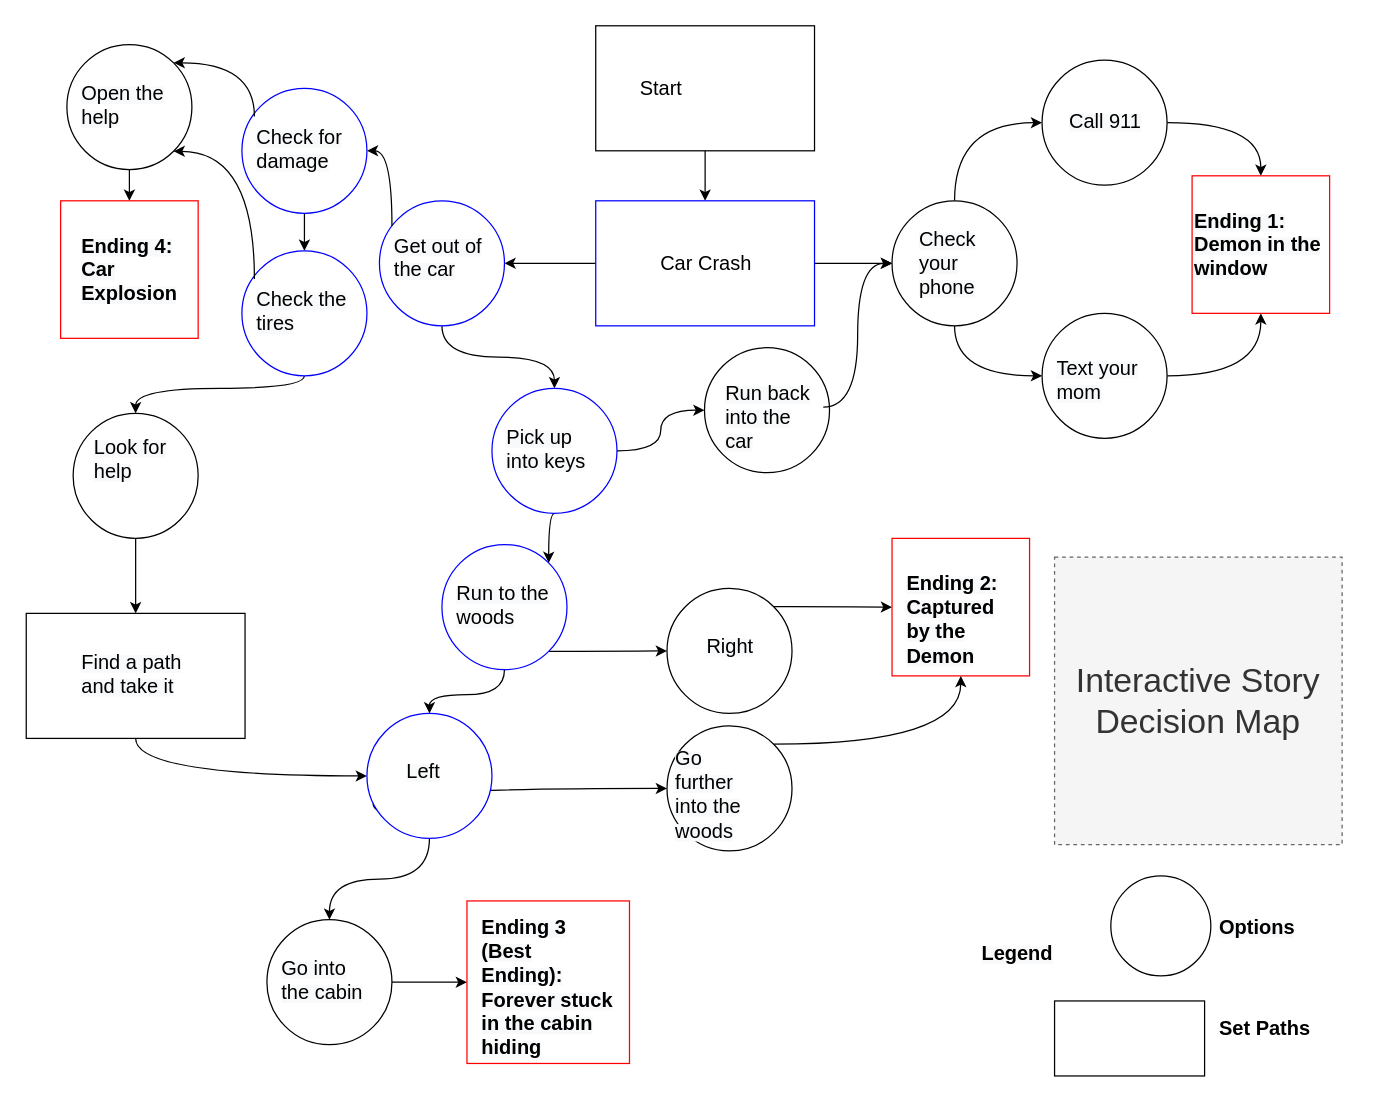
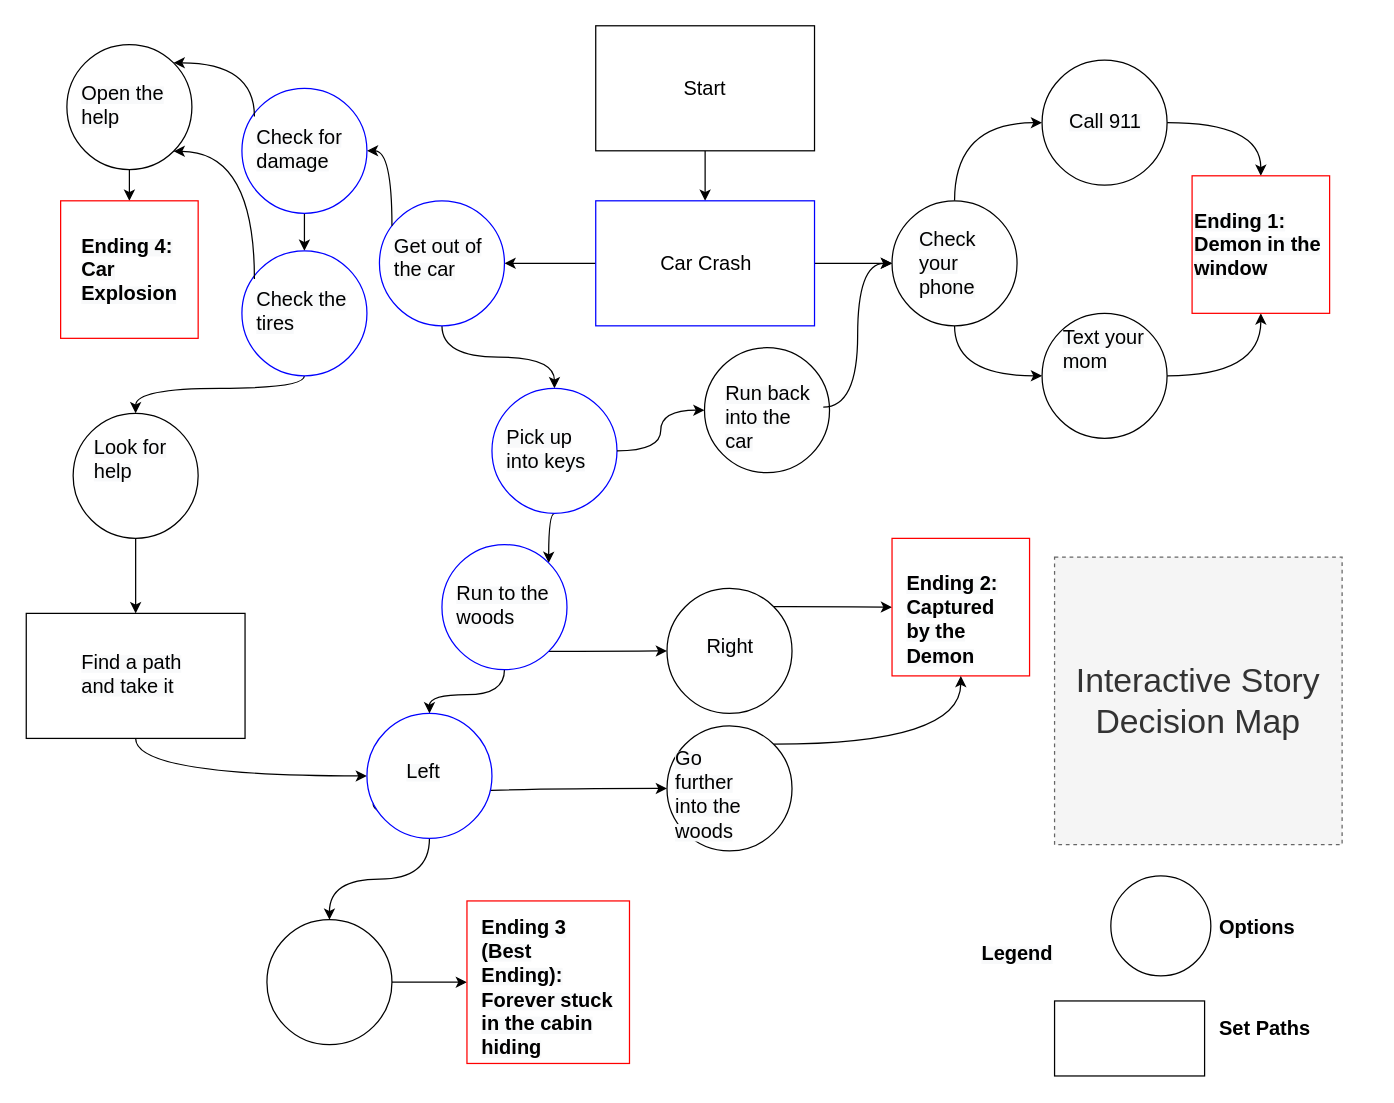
(661, 88) -> (704, 88)
(1104, 380) -> (1111, 349)
(329, 982) -> none
